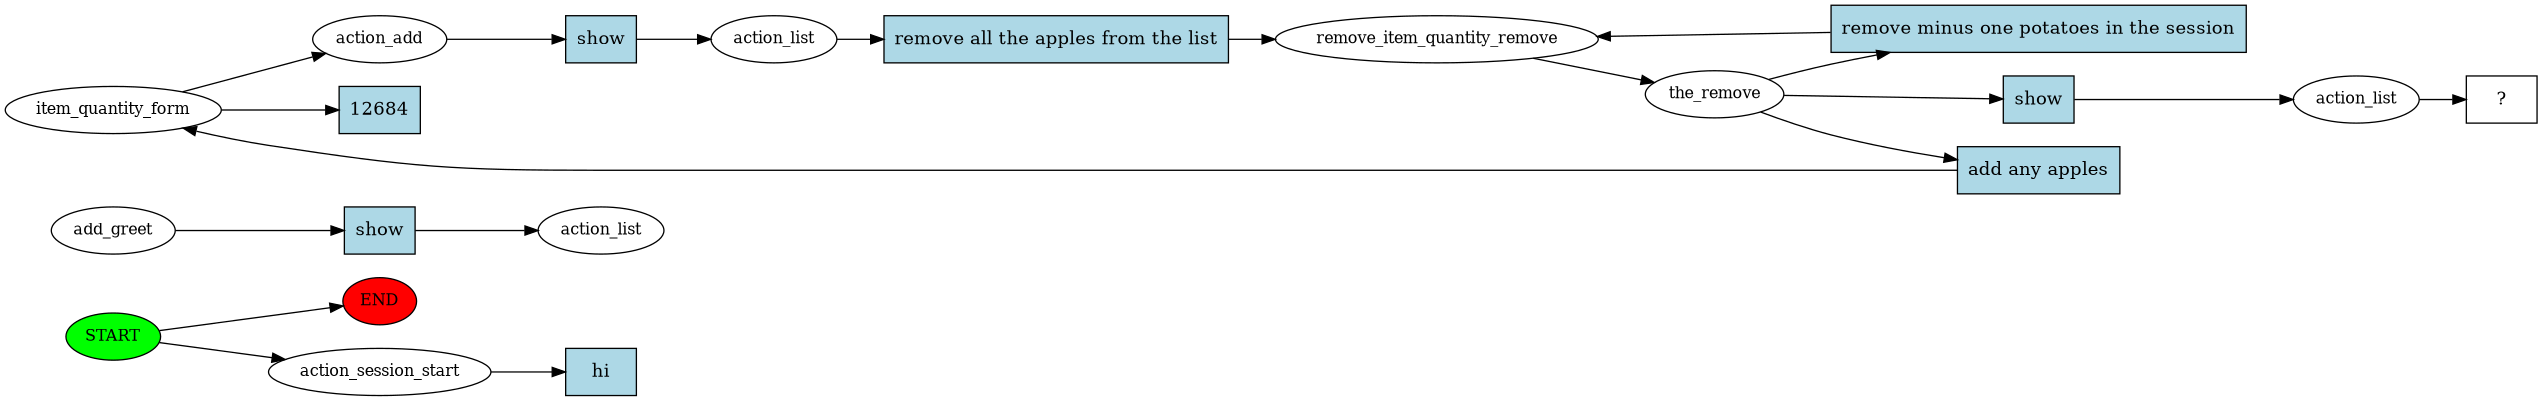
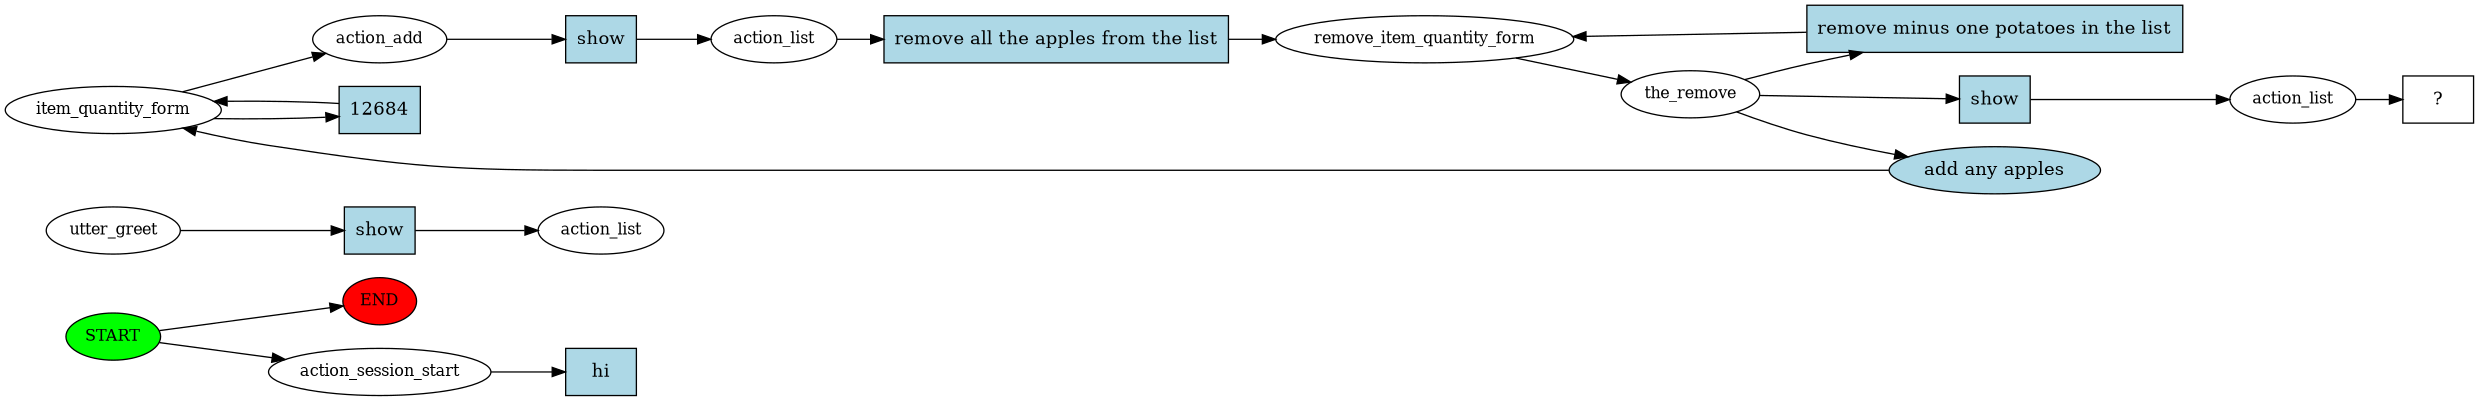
(2039, 29) -> (1995, 29)
(1437, 39) -> (1425, 39)
none -> (283, 101)
(2039, 170) -> (1995, 170)
(113, 231) -> (113, 231)
